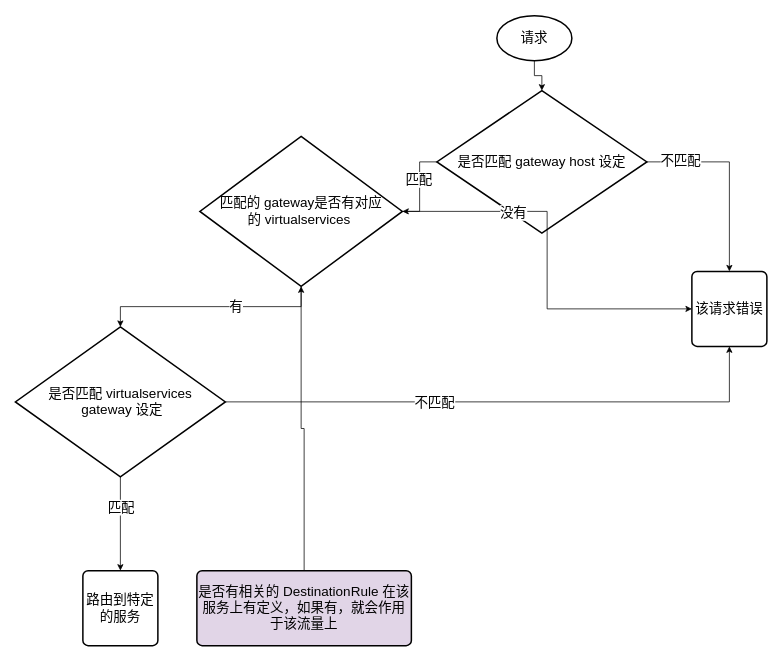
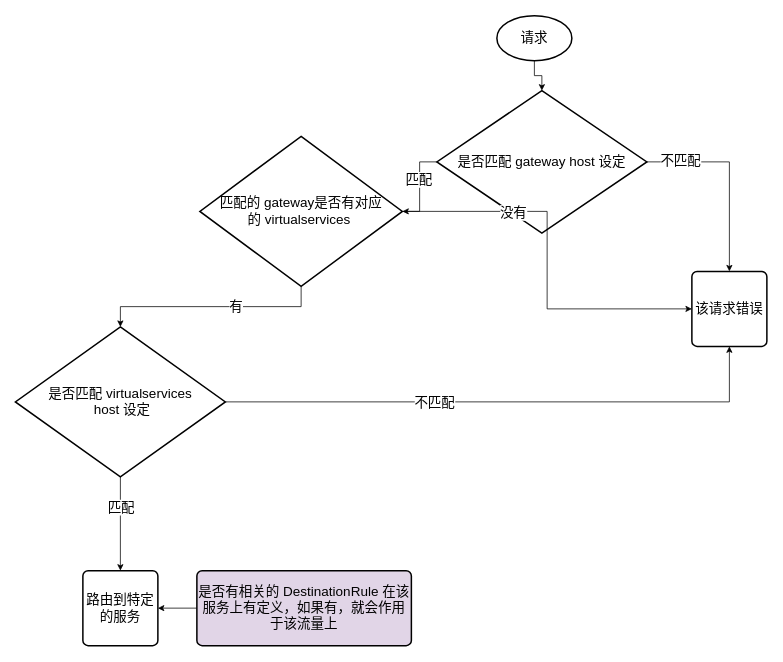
(120, 402) -> (120, 402)
(304, 438) -> (164, 608)
